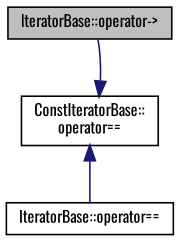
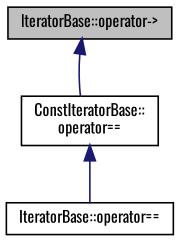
(100, 59) -> (79, 76)
